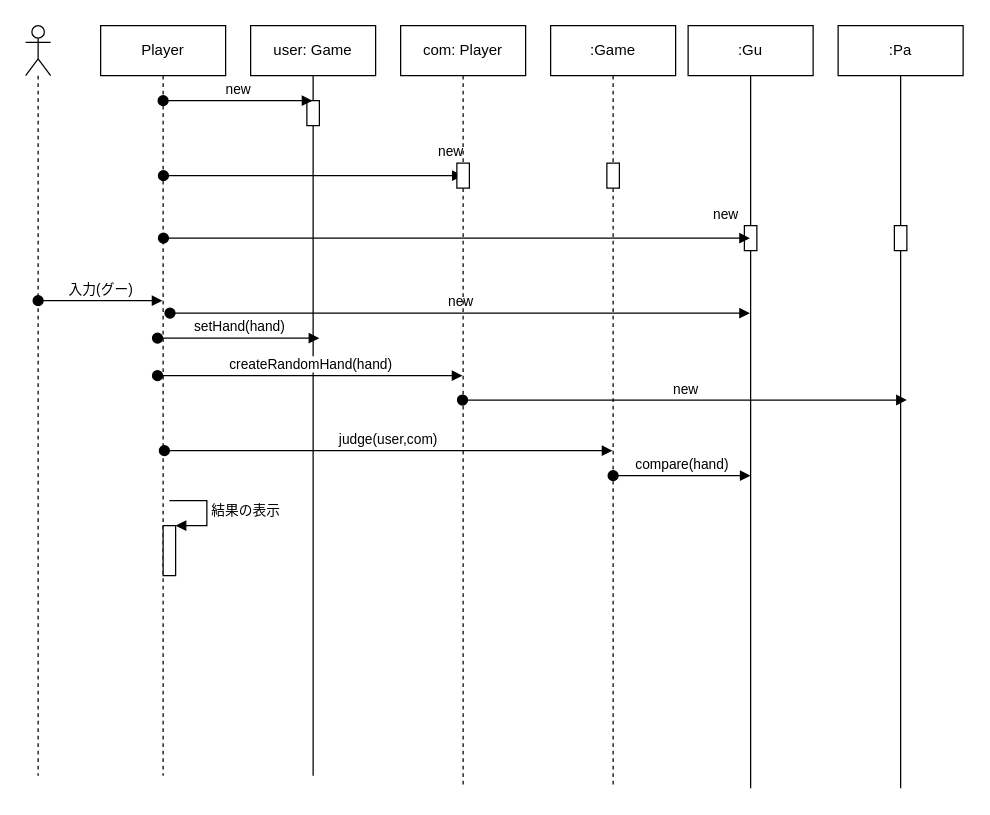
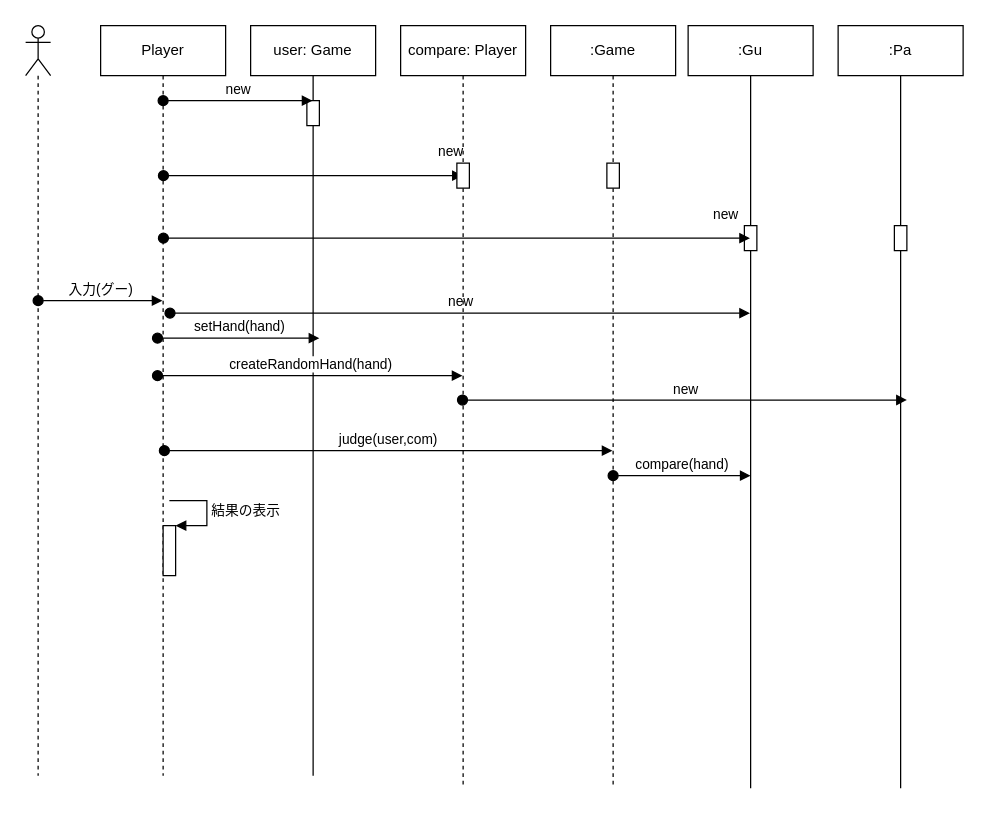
(463, 51) -> (463, 51)
